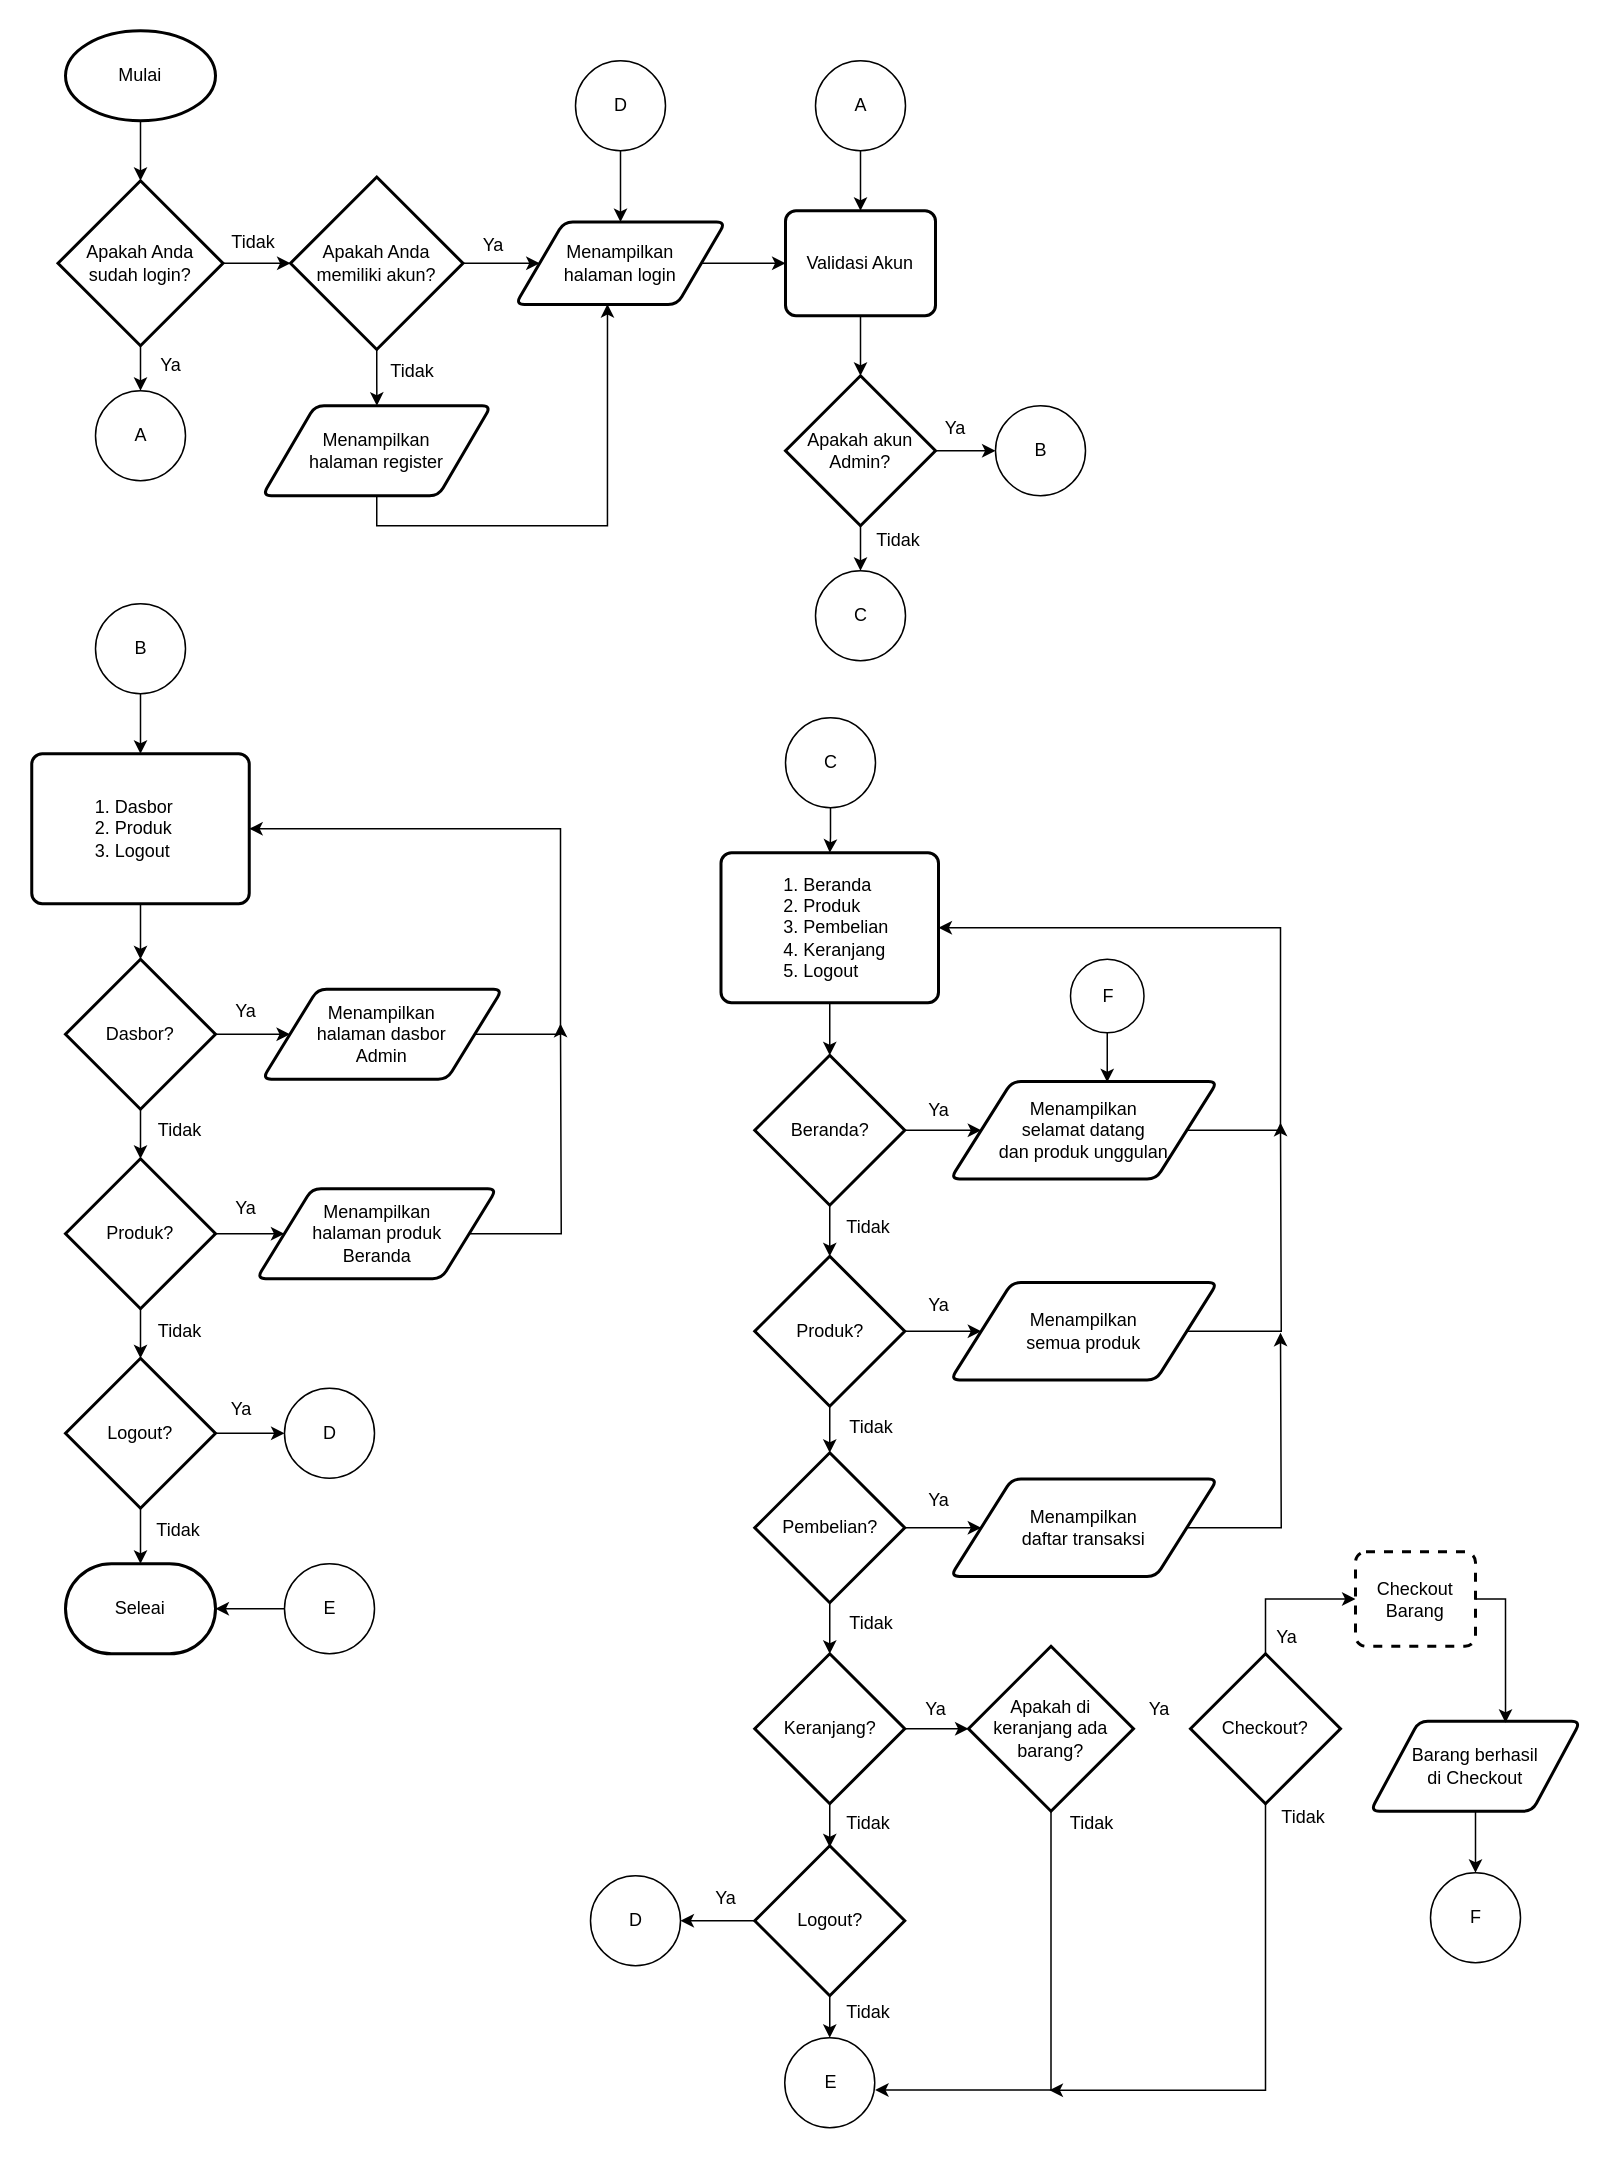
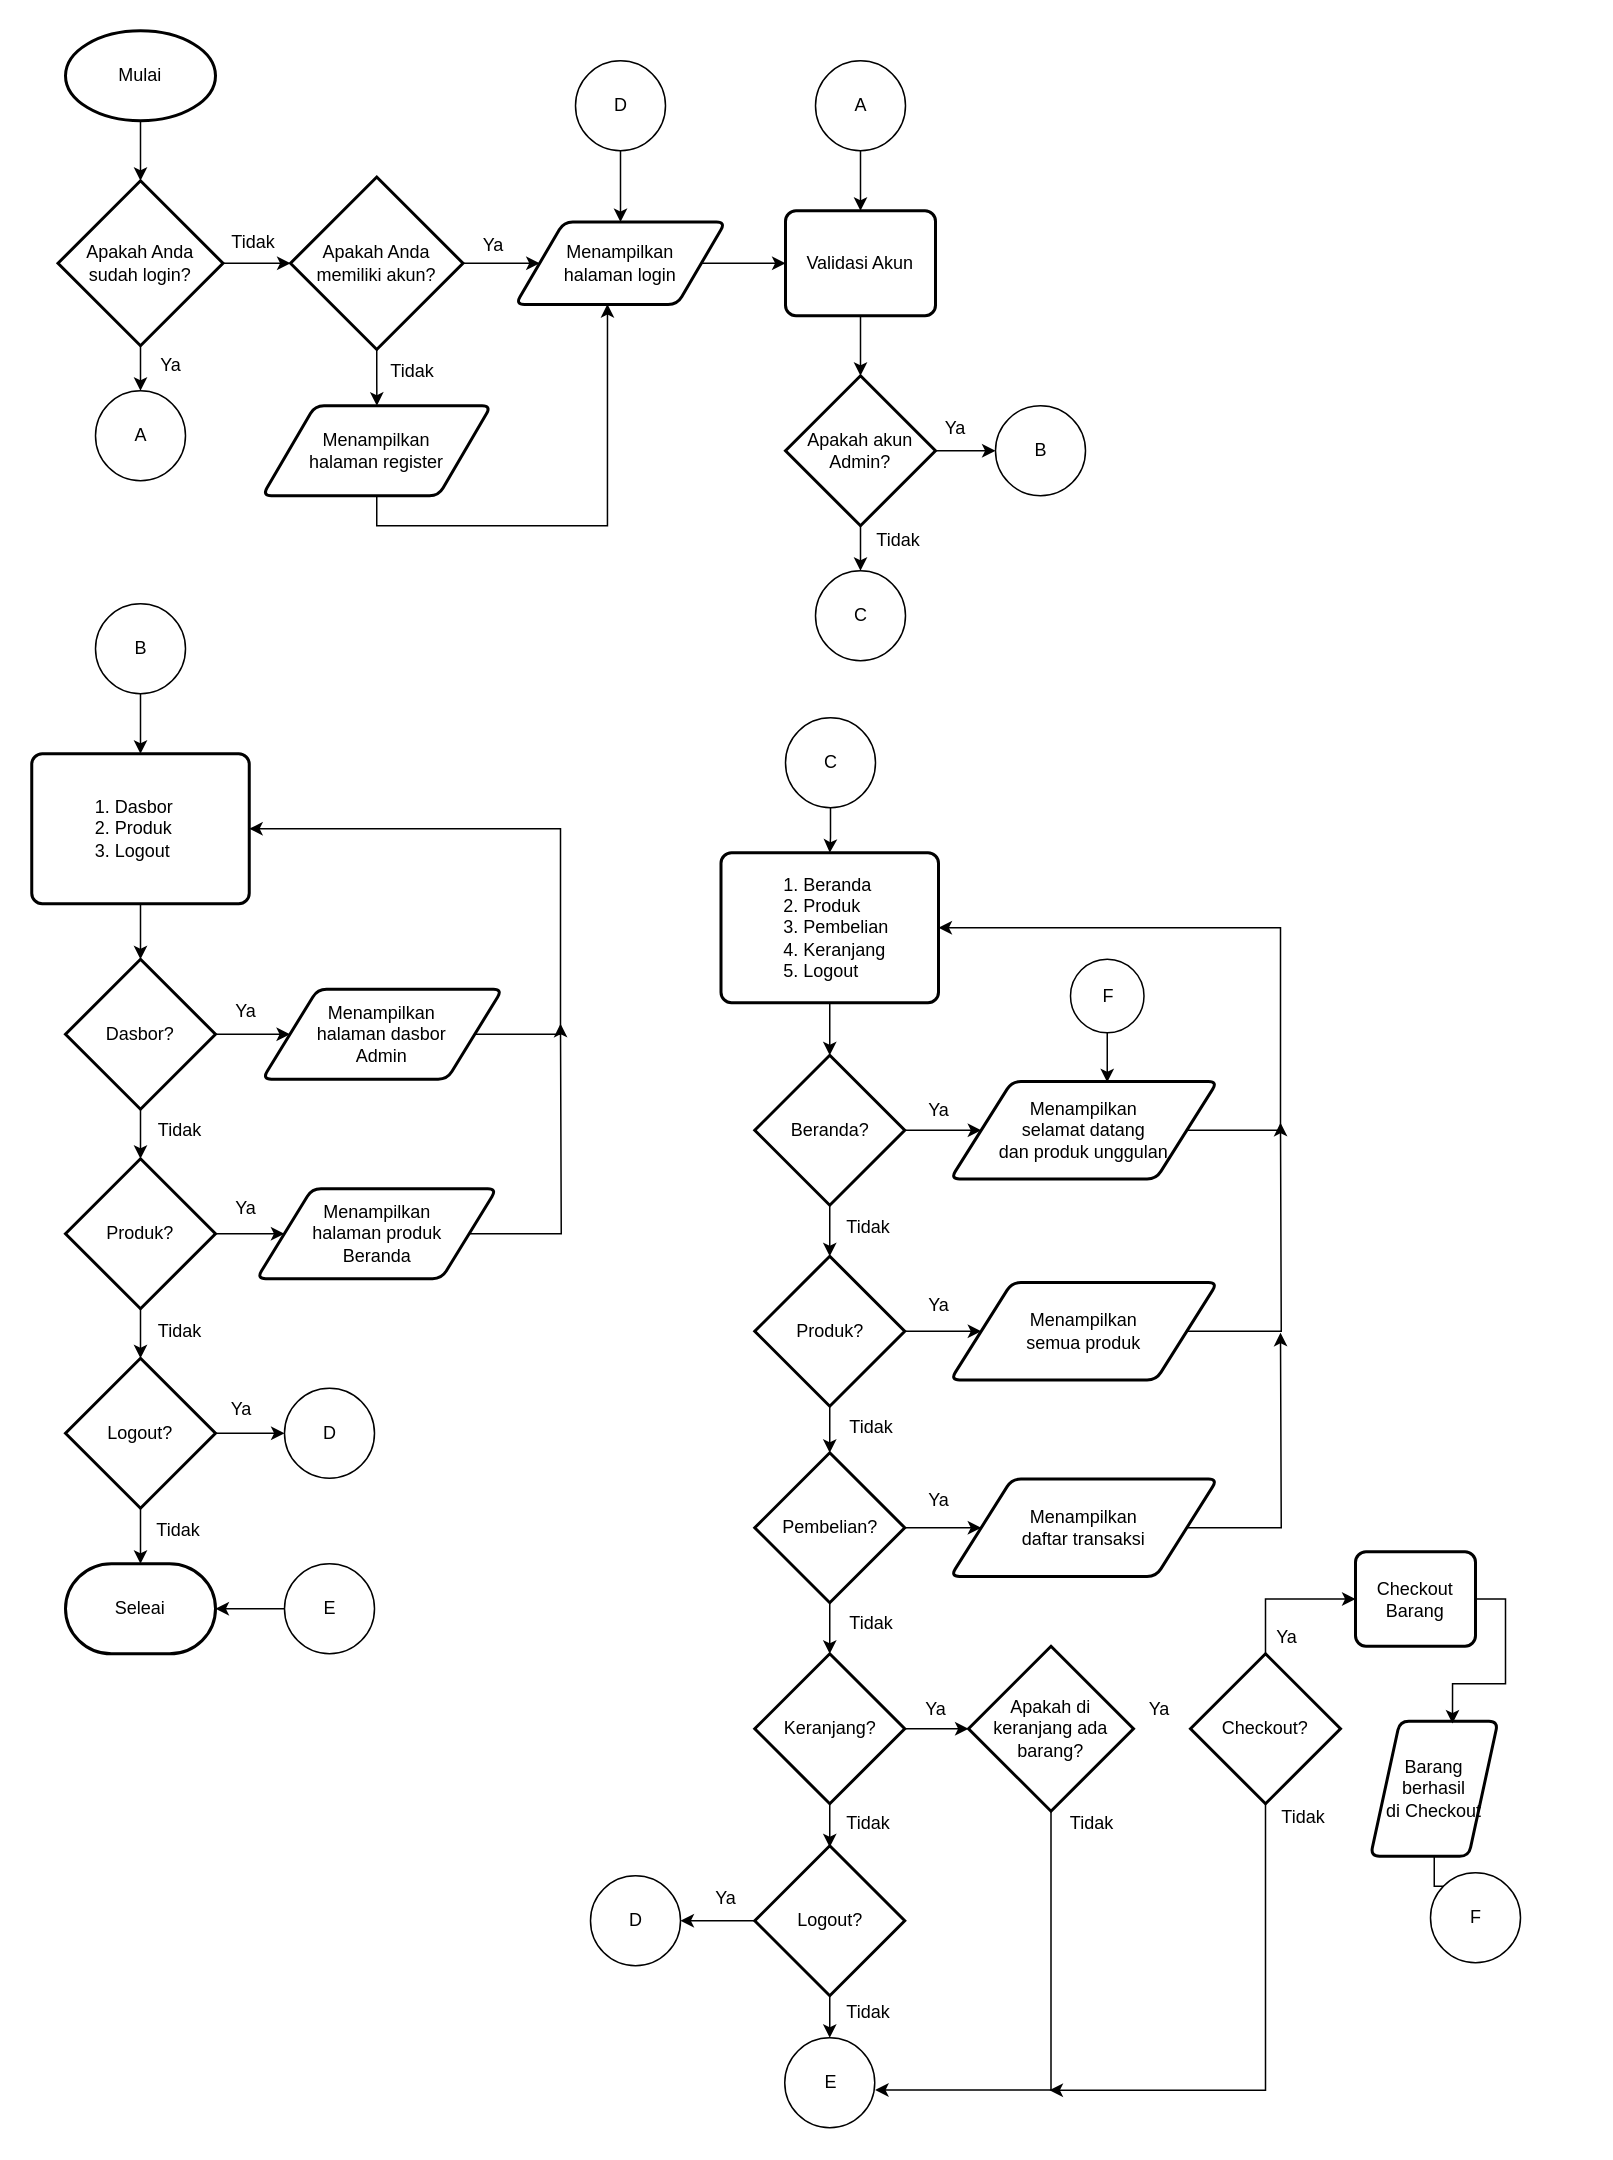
(1415, 1599) -> (1415, 1599)
(1475, 1766) -> (1434, 1789)
